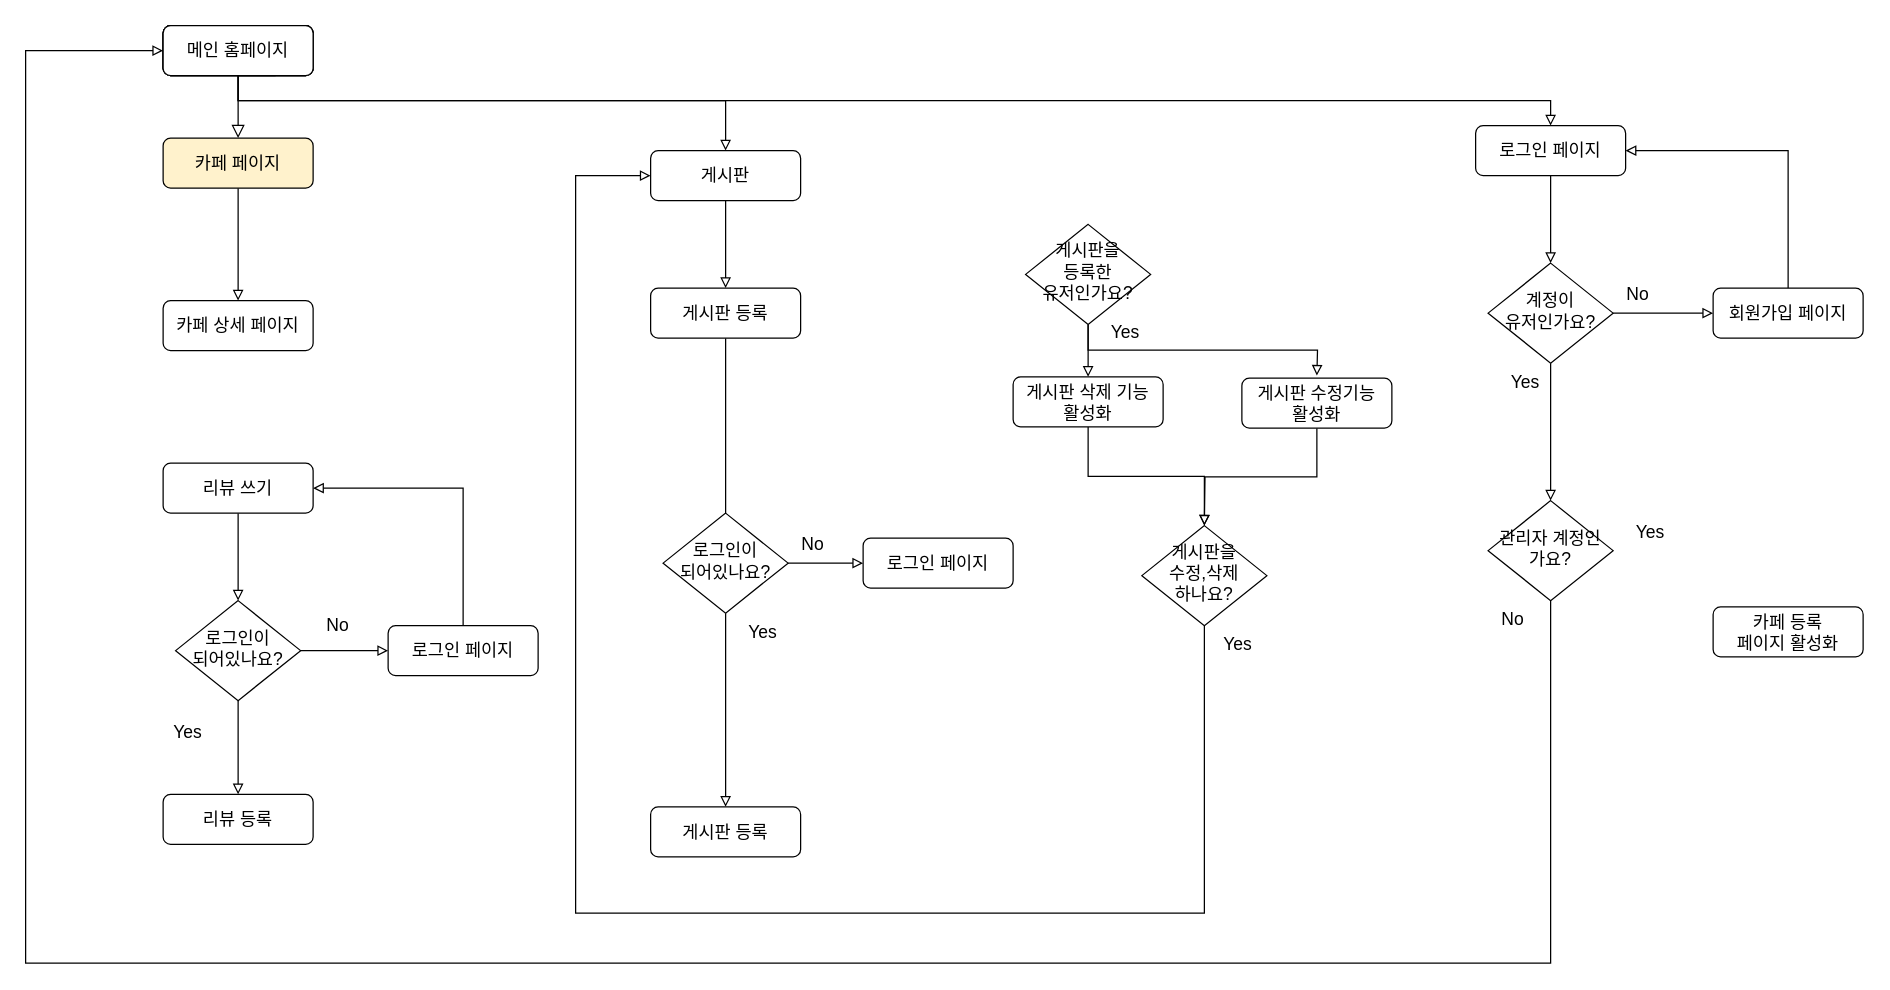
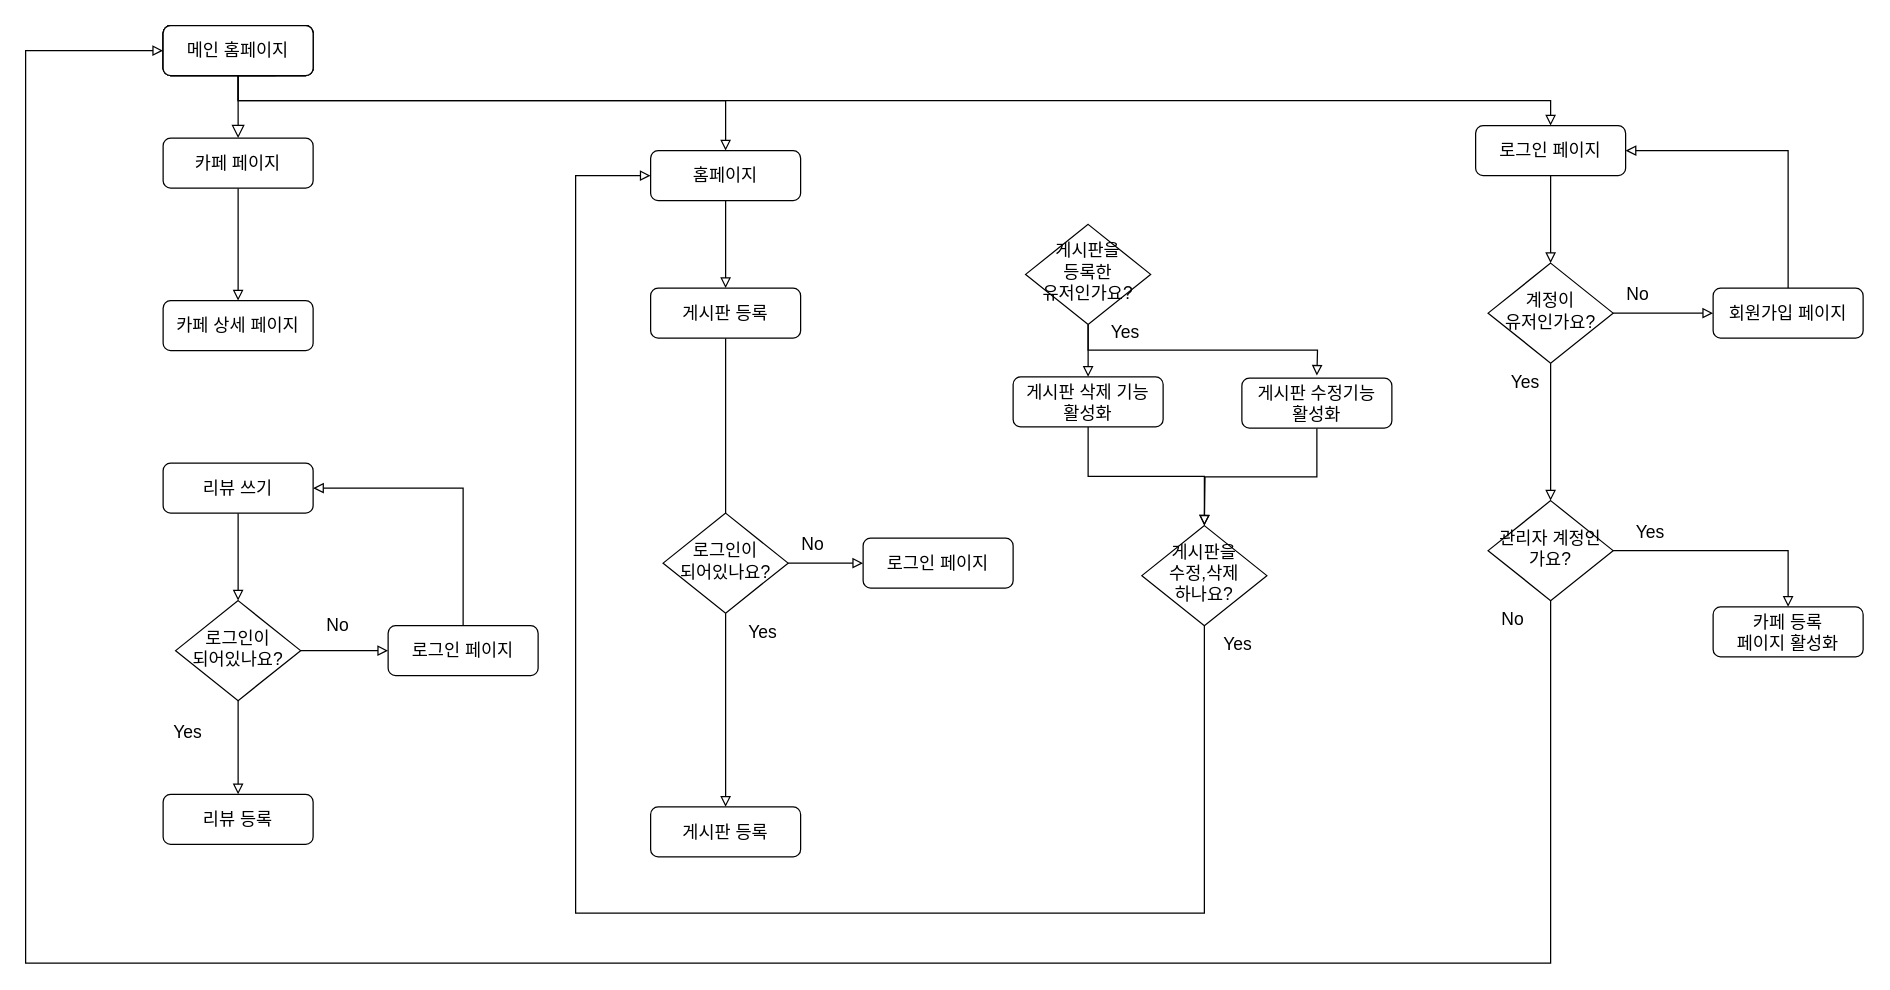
(238, 163) -> (238, 163)
(726, 176) -> (726, 176)
none -> (1723, 551)
